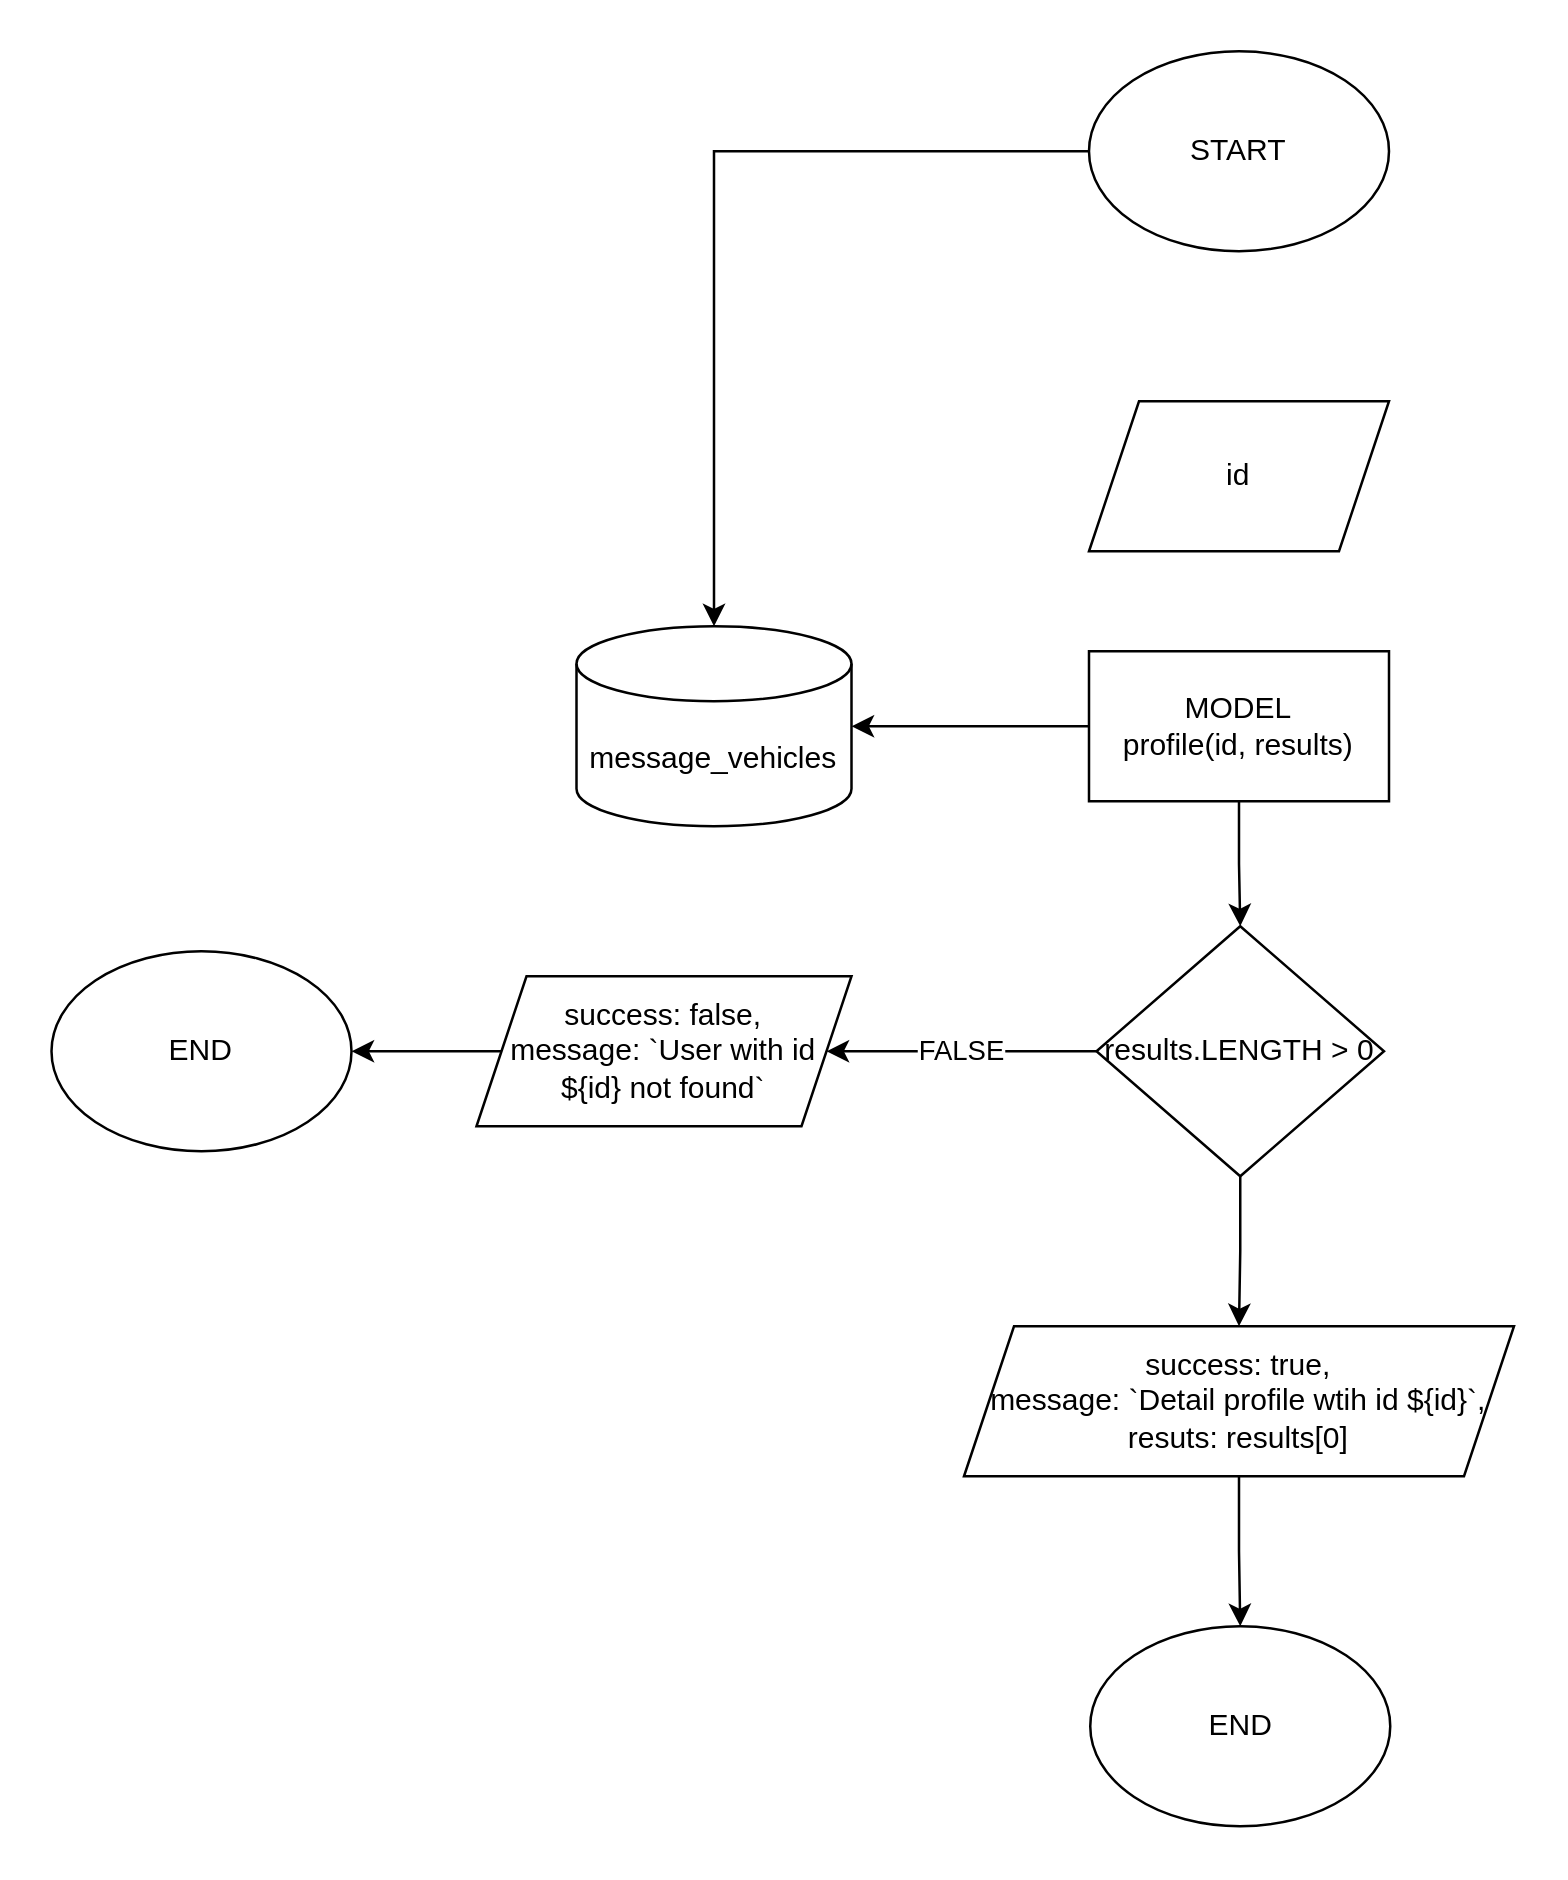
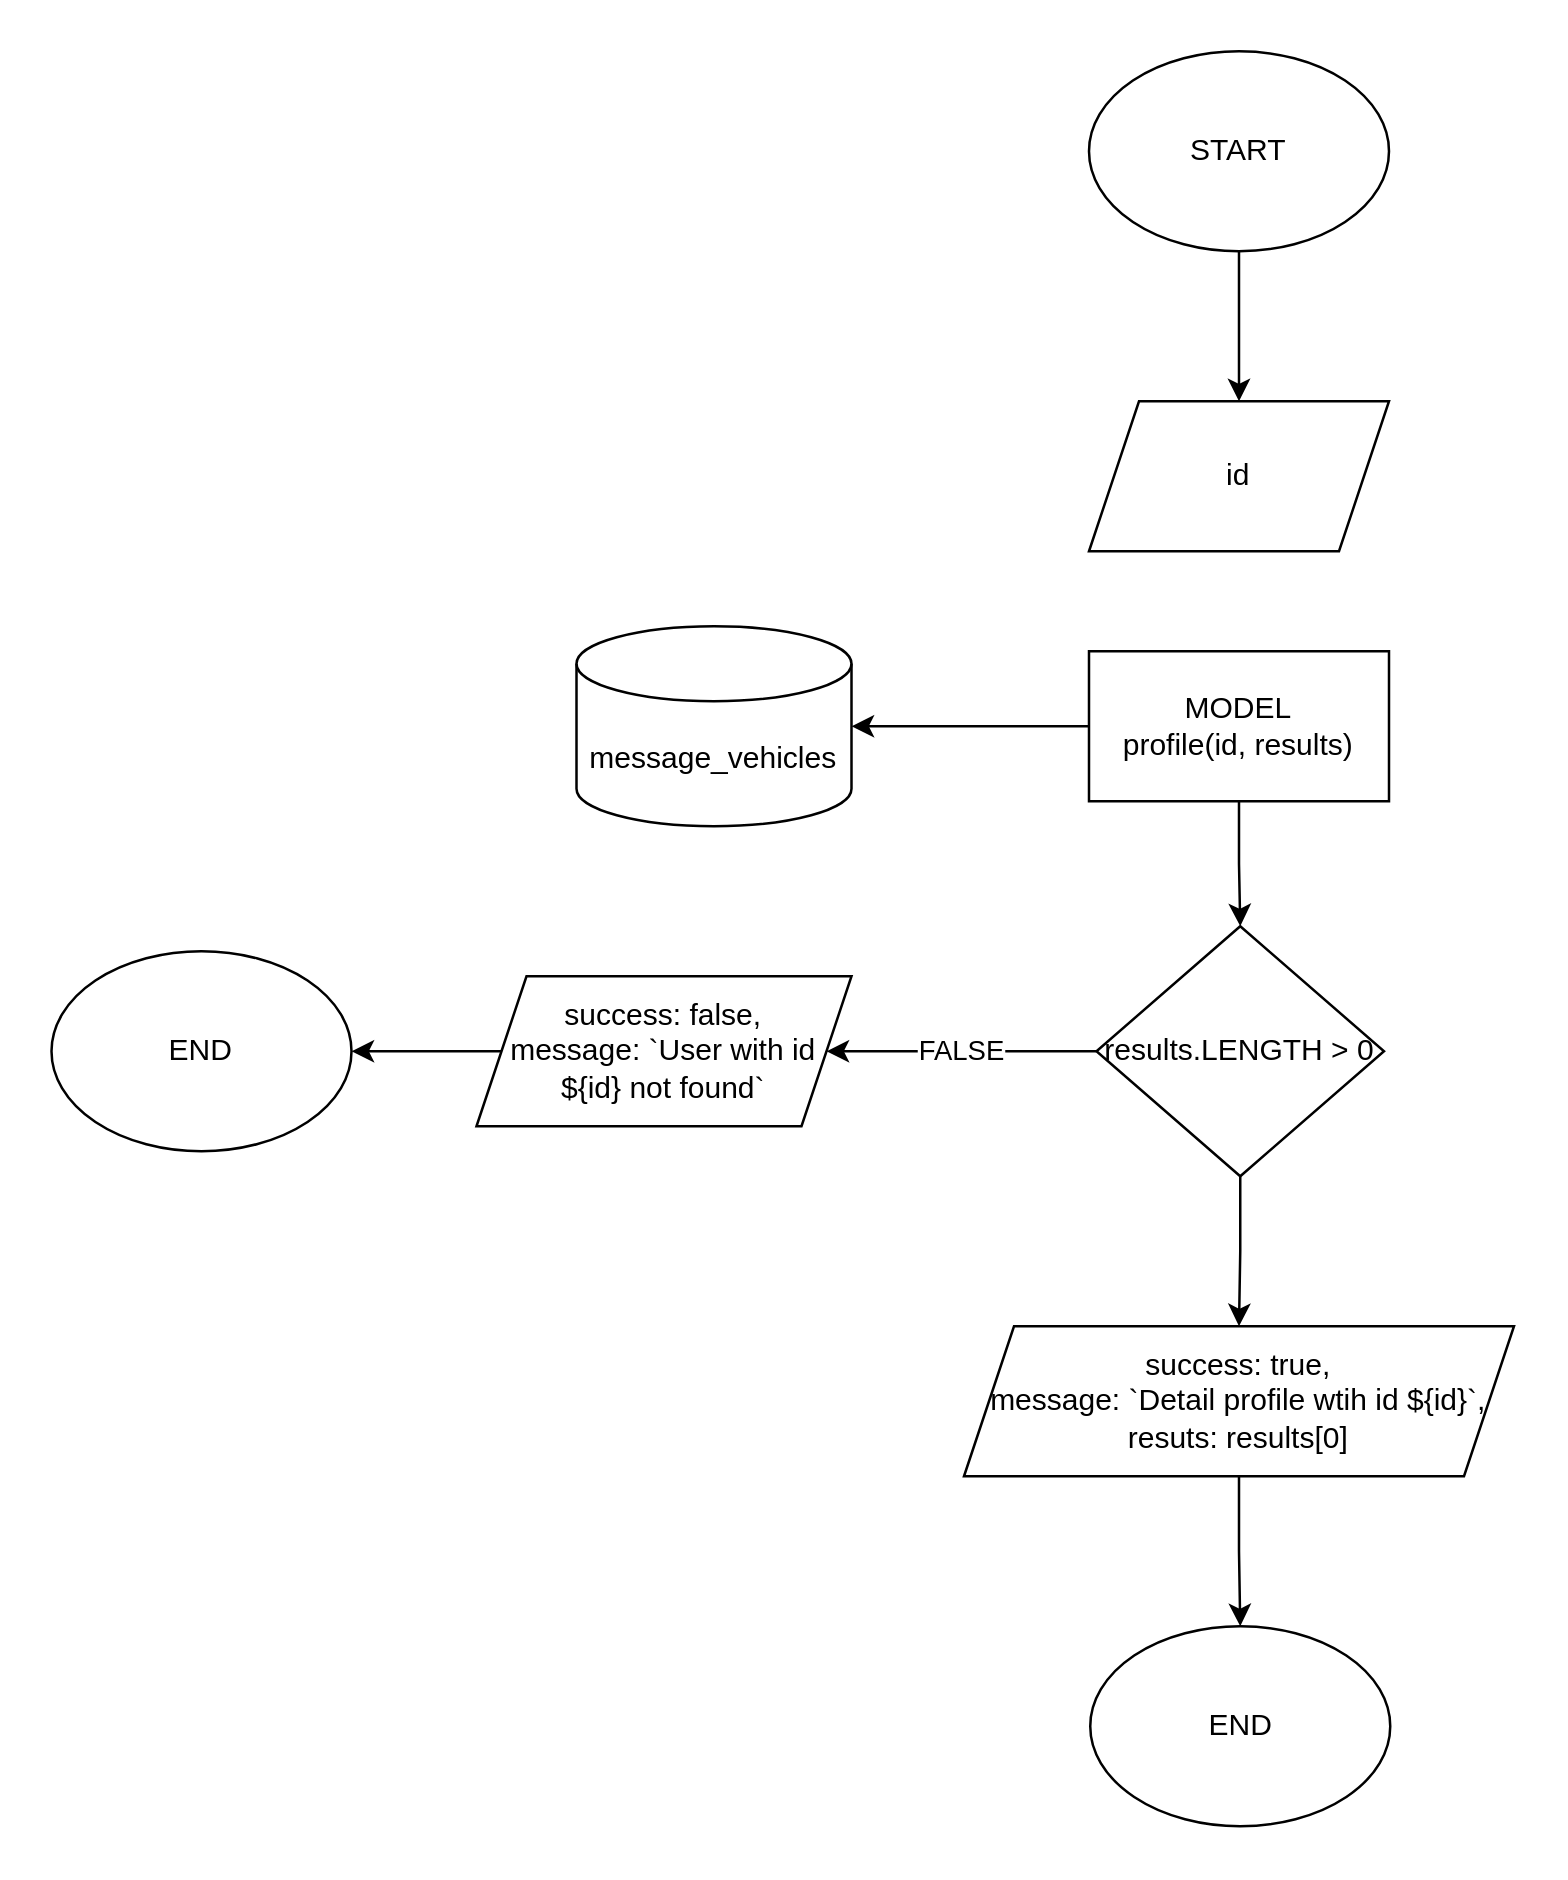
(714, 193) -> (1239, 318)
